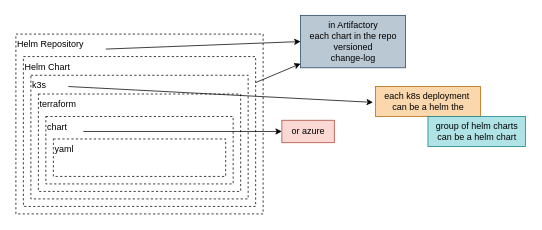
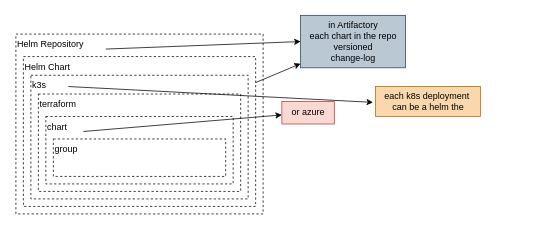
(308, 132) -> (308, 113)
(477, 132) -> none
(63, 150) -> (67, 150)
